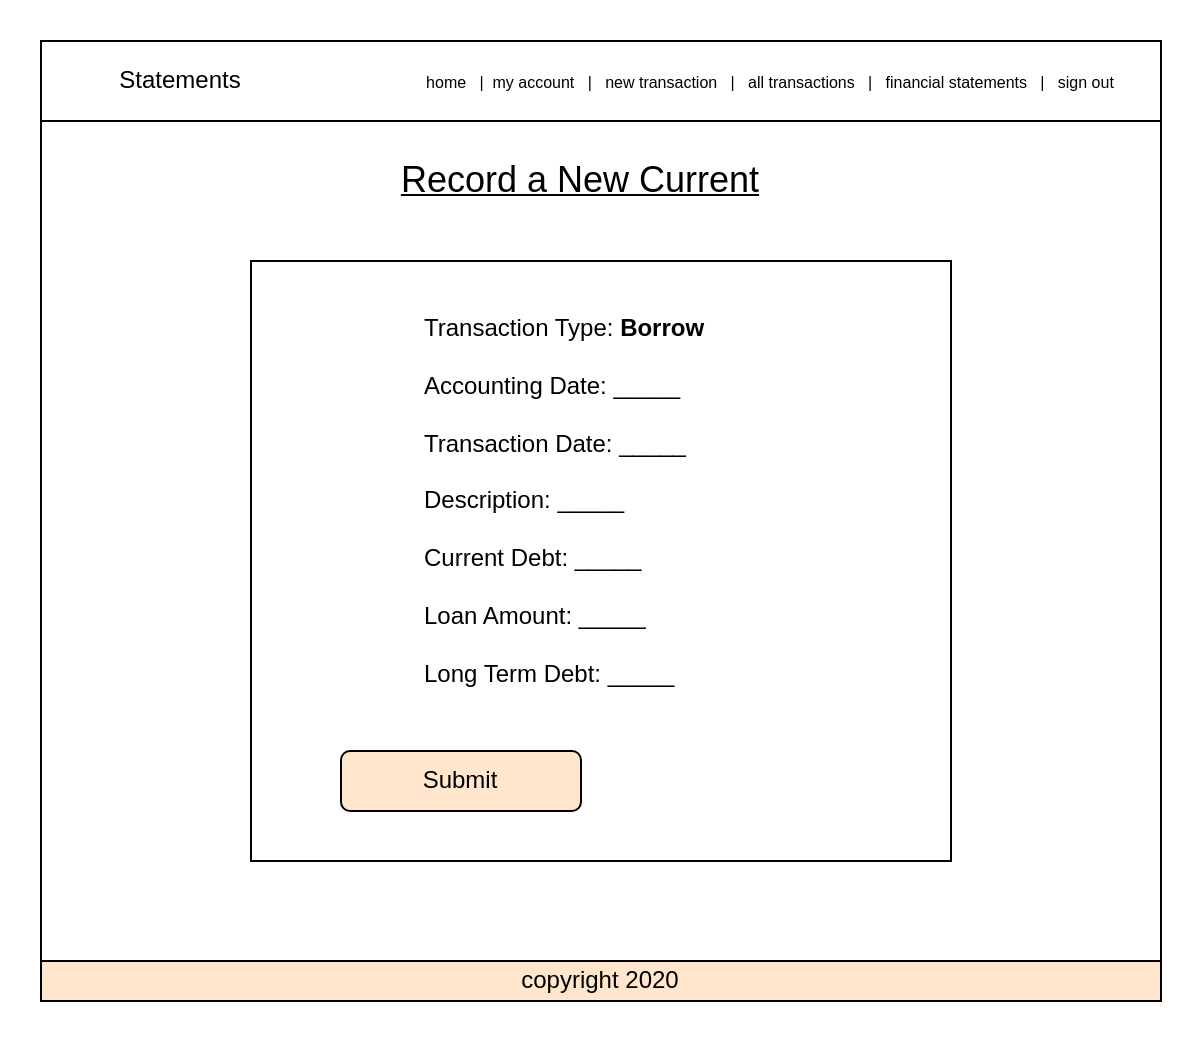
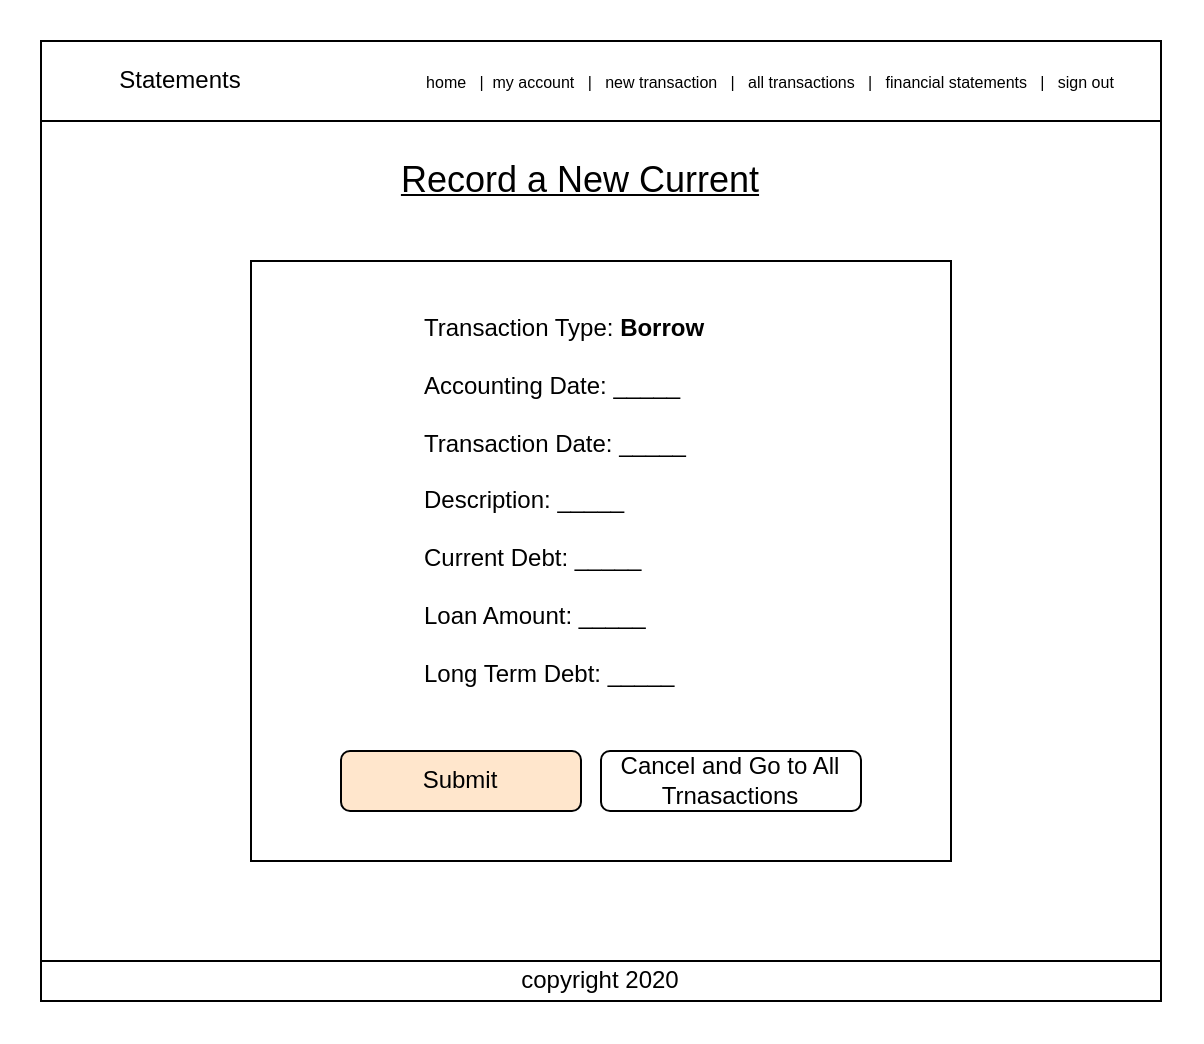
none -> (731, 781)
(601, 981) -> (601, 981)
